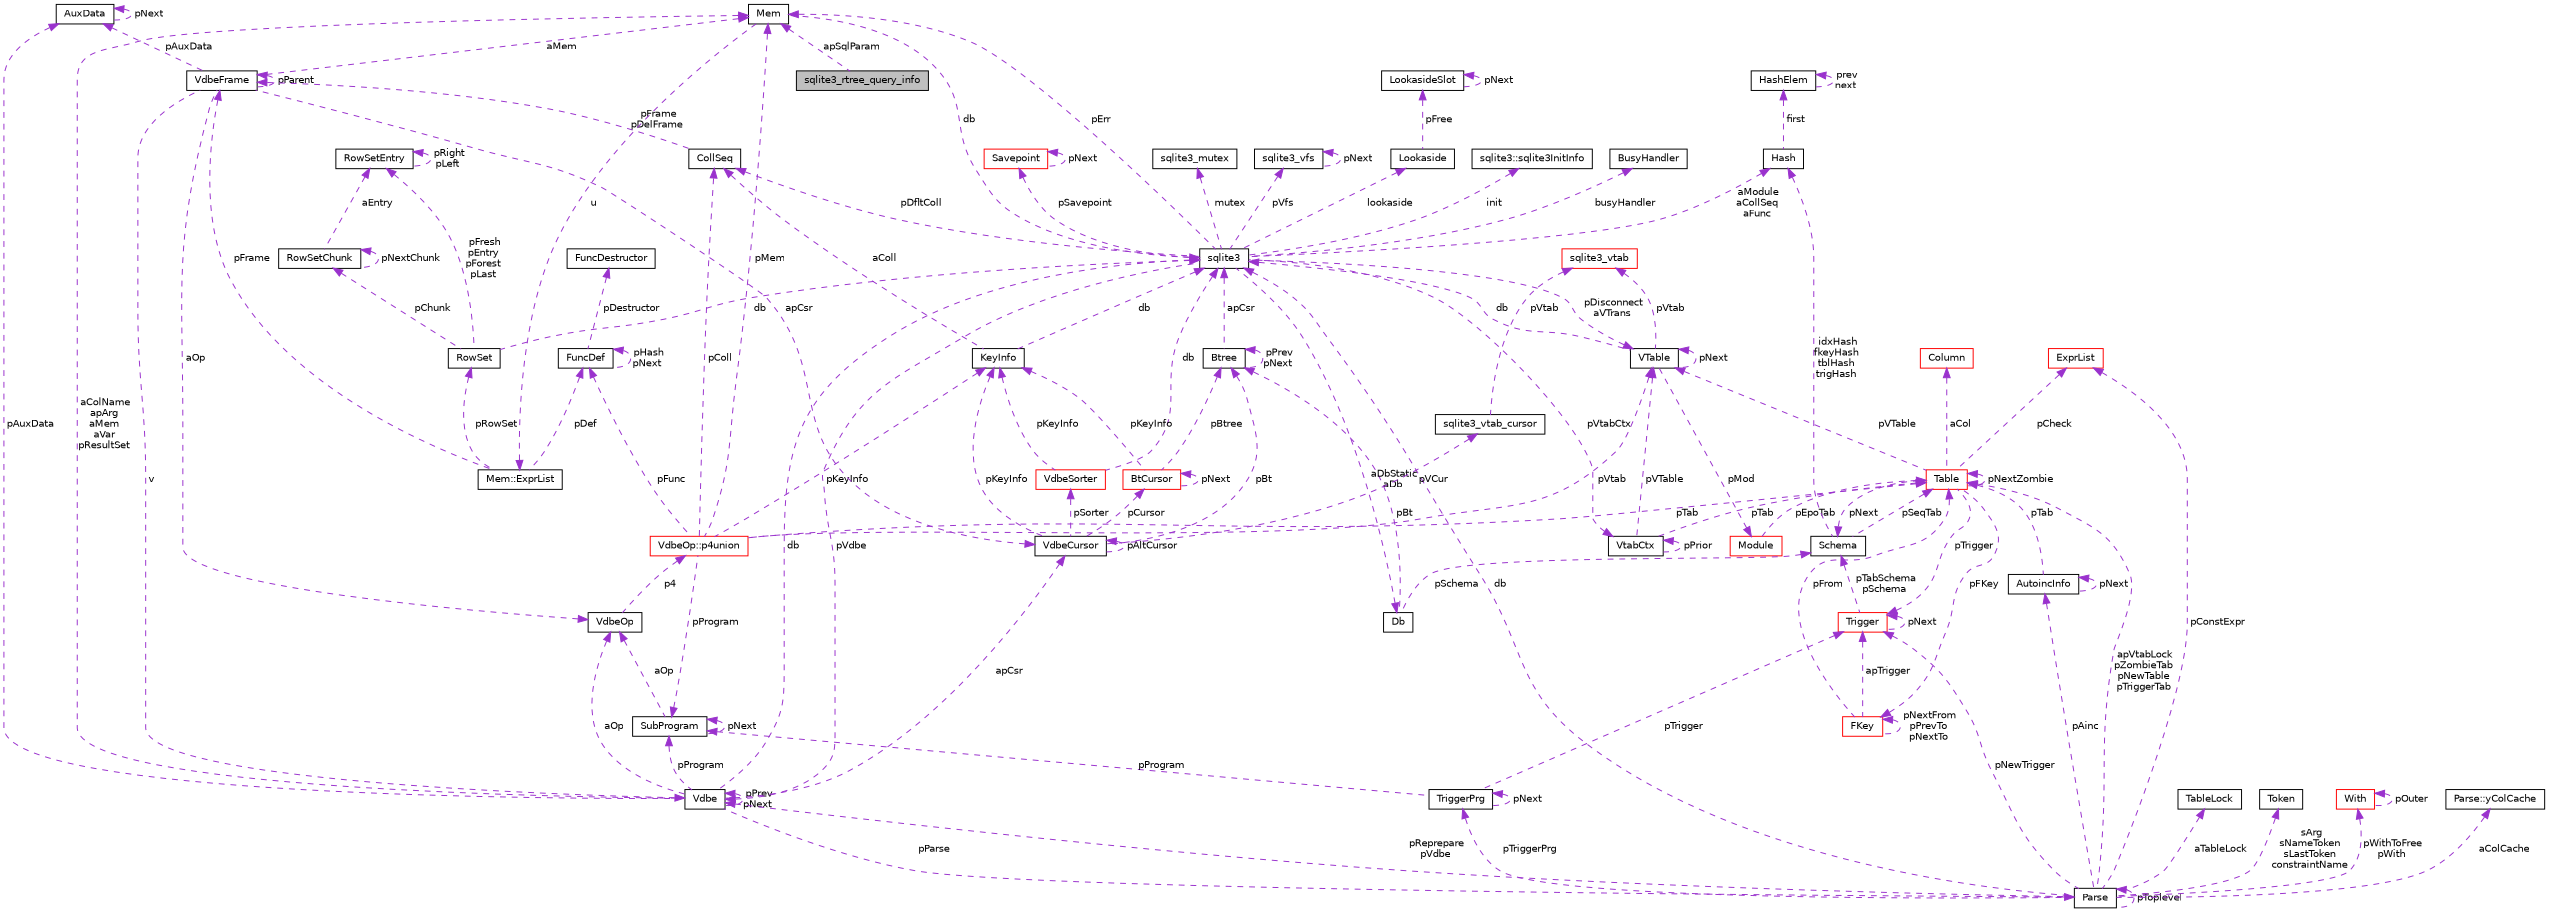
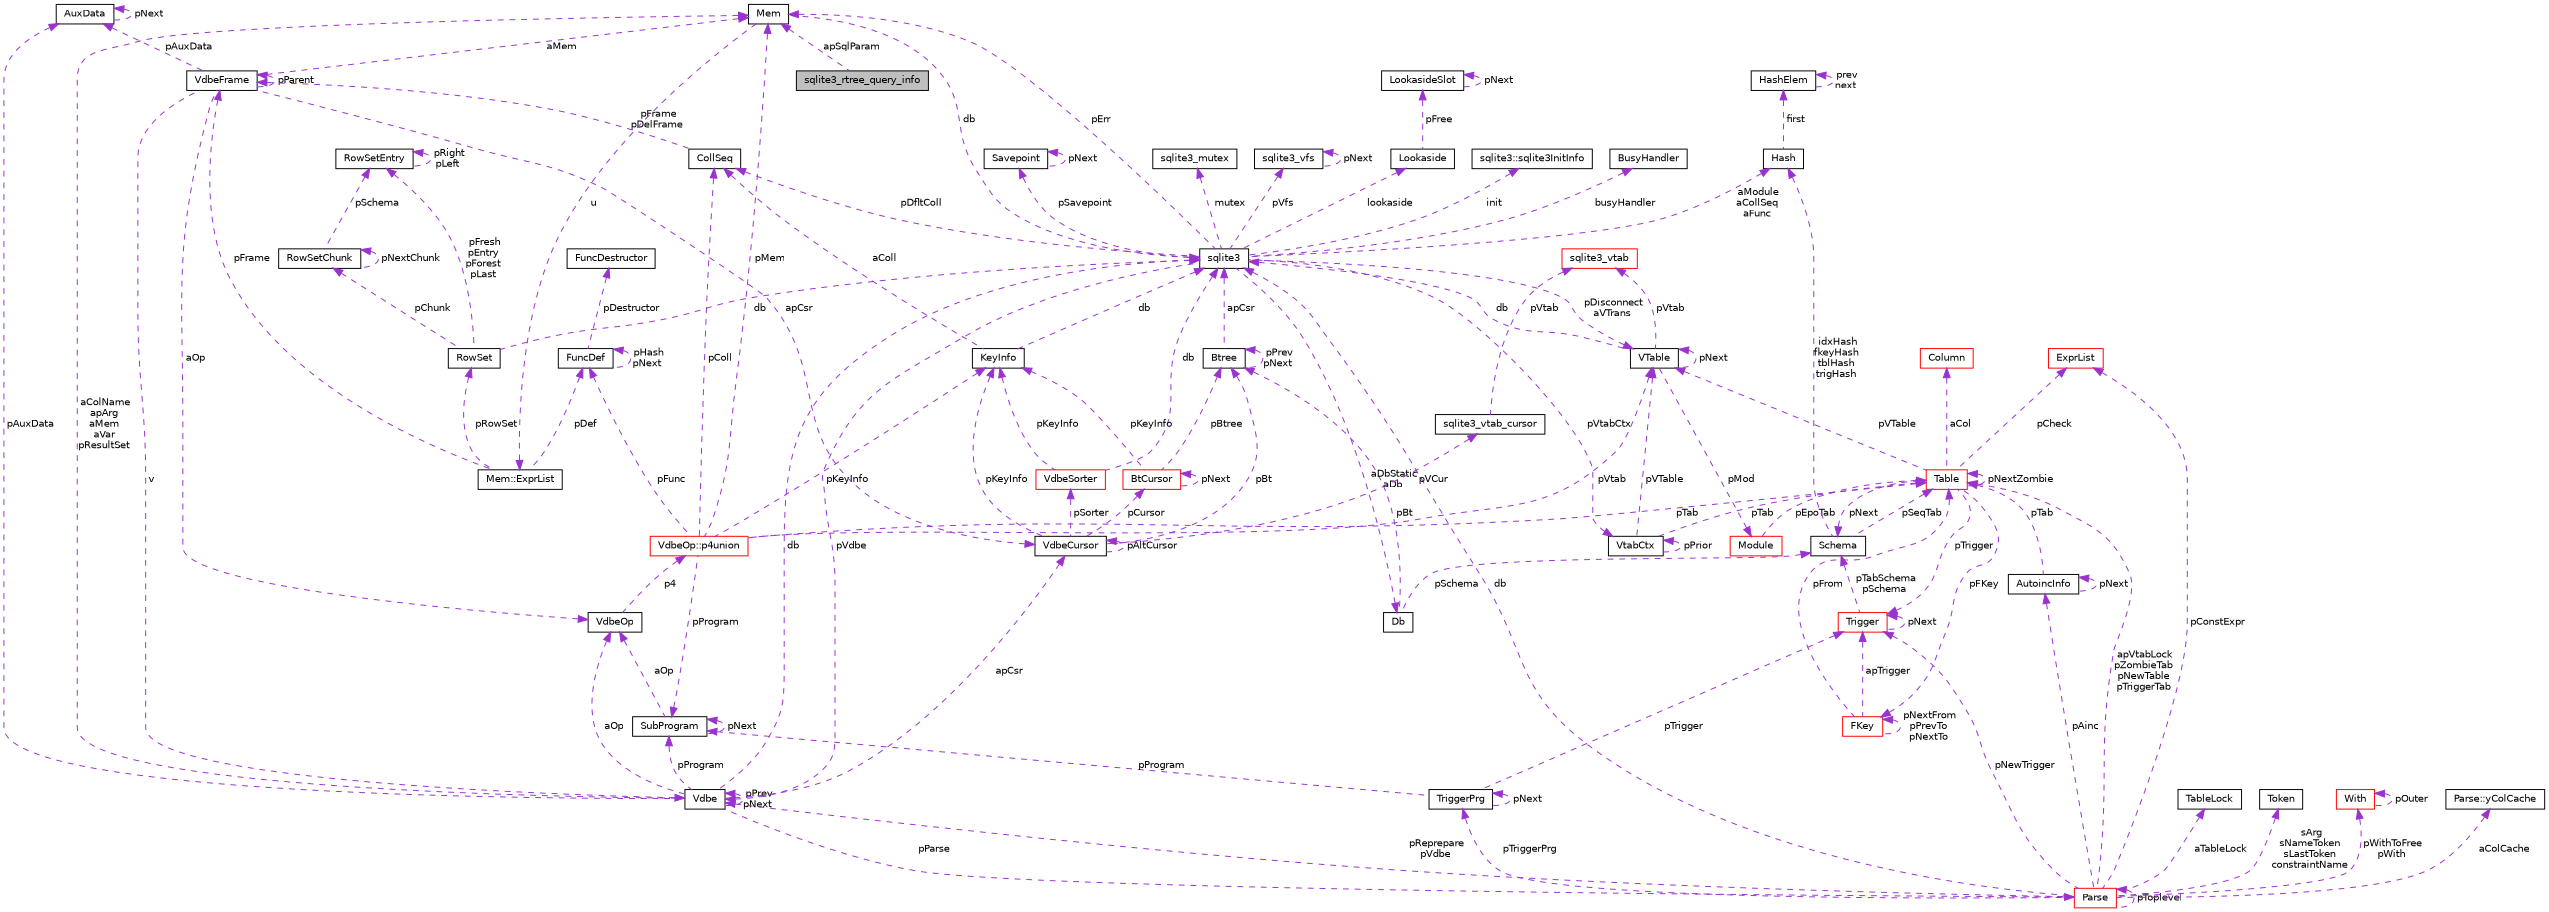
(1016, 159) -> (1016, 159)
(376, 203) -> (376, 203)
(2095, 898) -> (2095, 898)
